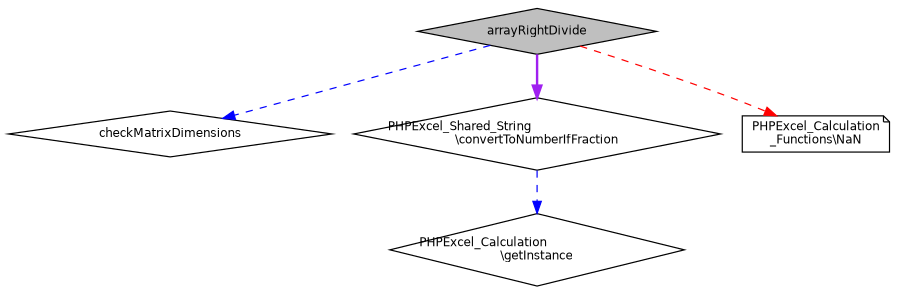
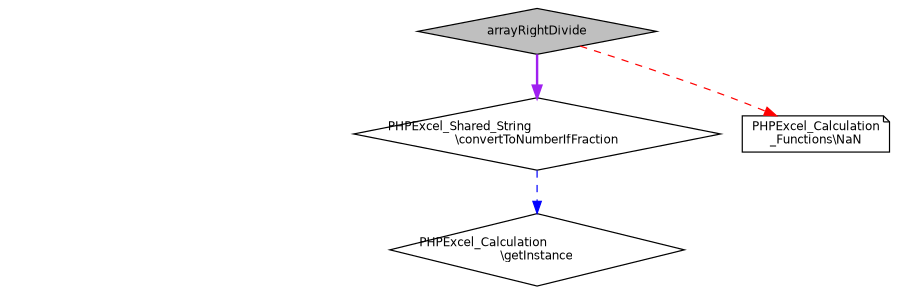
(170, 134) -> none
